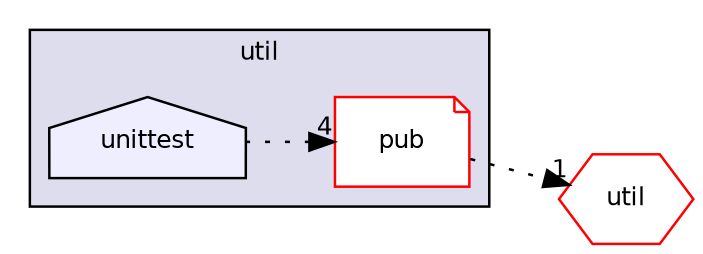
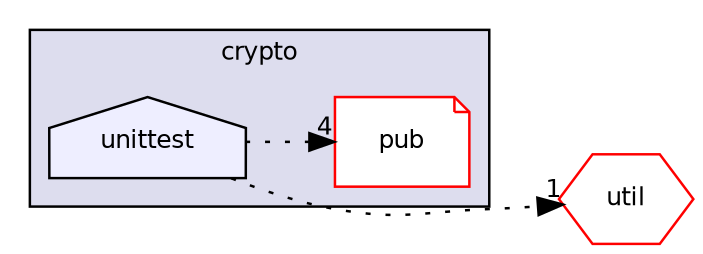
(260, 54) -> (260, 54)
(508, 169) -> (382, 215)
